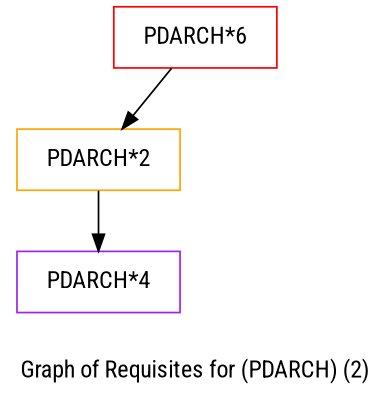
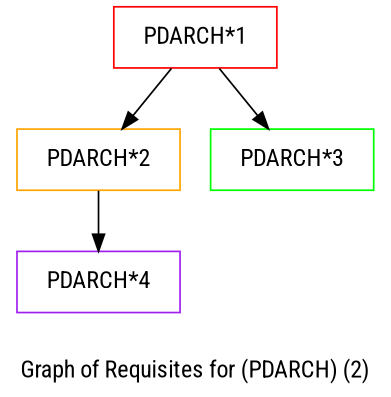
(195, 37) -> (195, 37)
none -> (292, 160)
